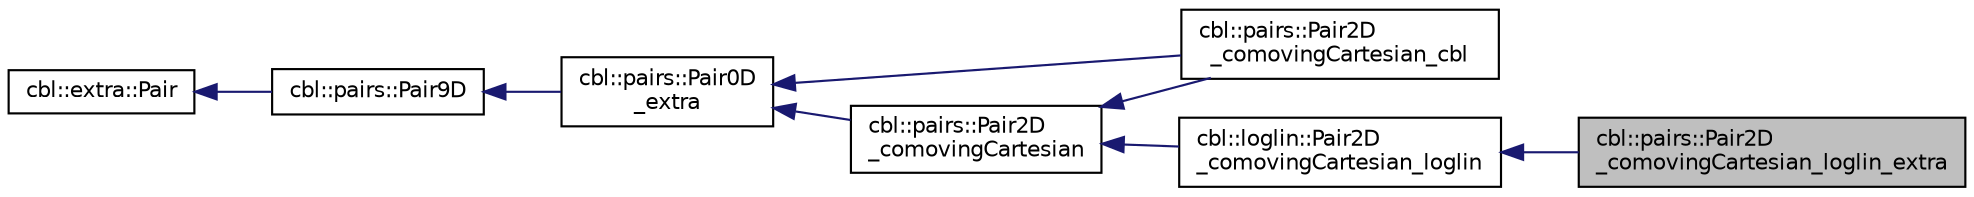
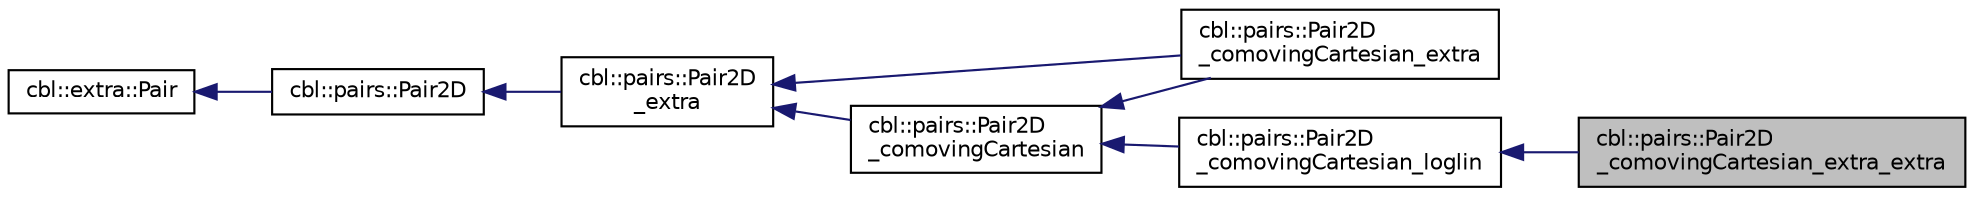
(1340, 44) -> (1340, 44)
(378, 92) -> (378, 92)
(667, 92) -> (667, 92)
(1340, 152) -> (1340, 152)
(1772, 152) -> (1772, 152)
